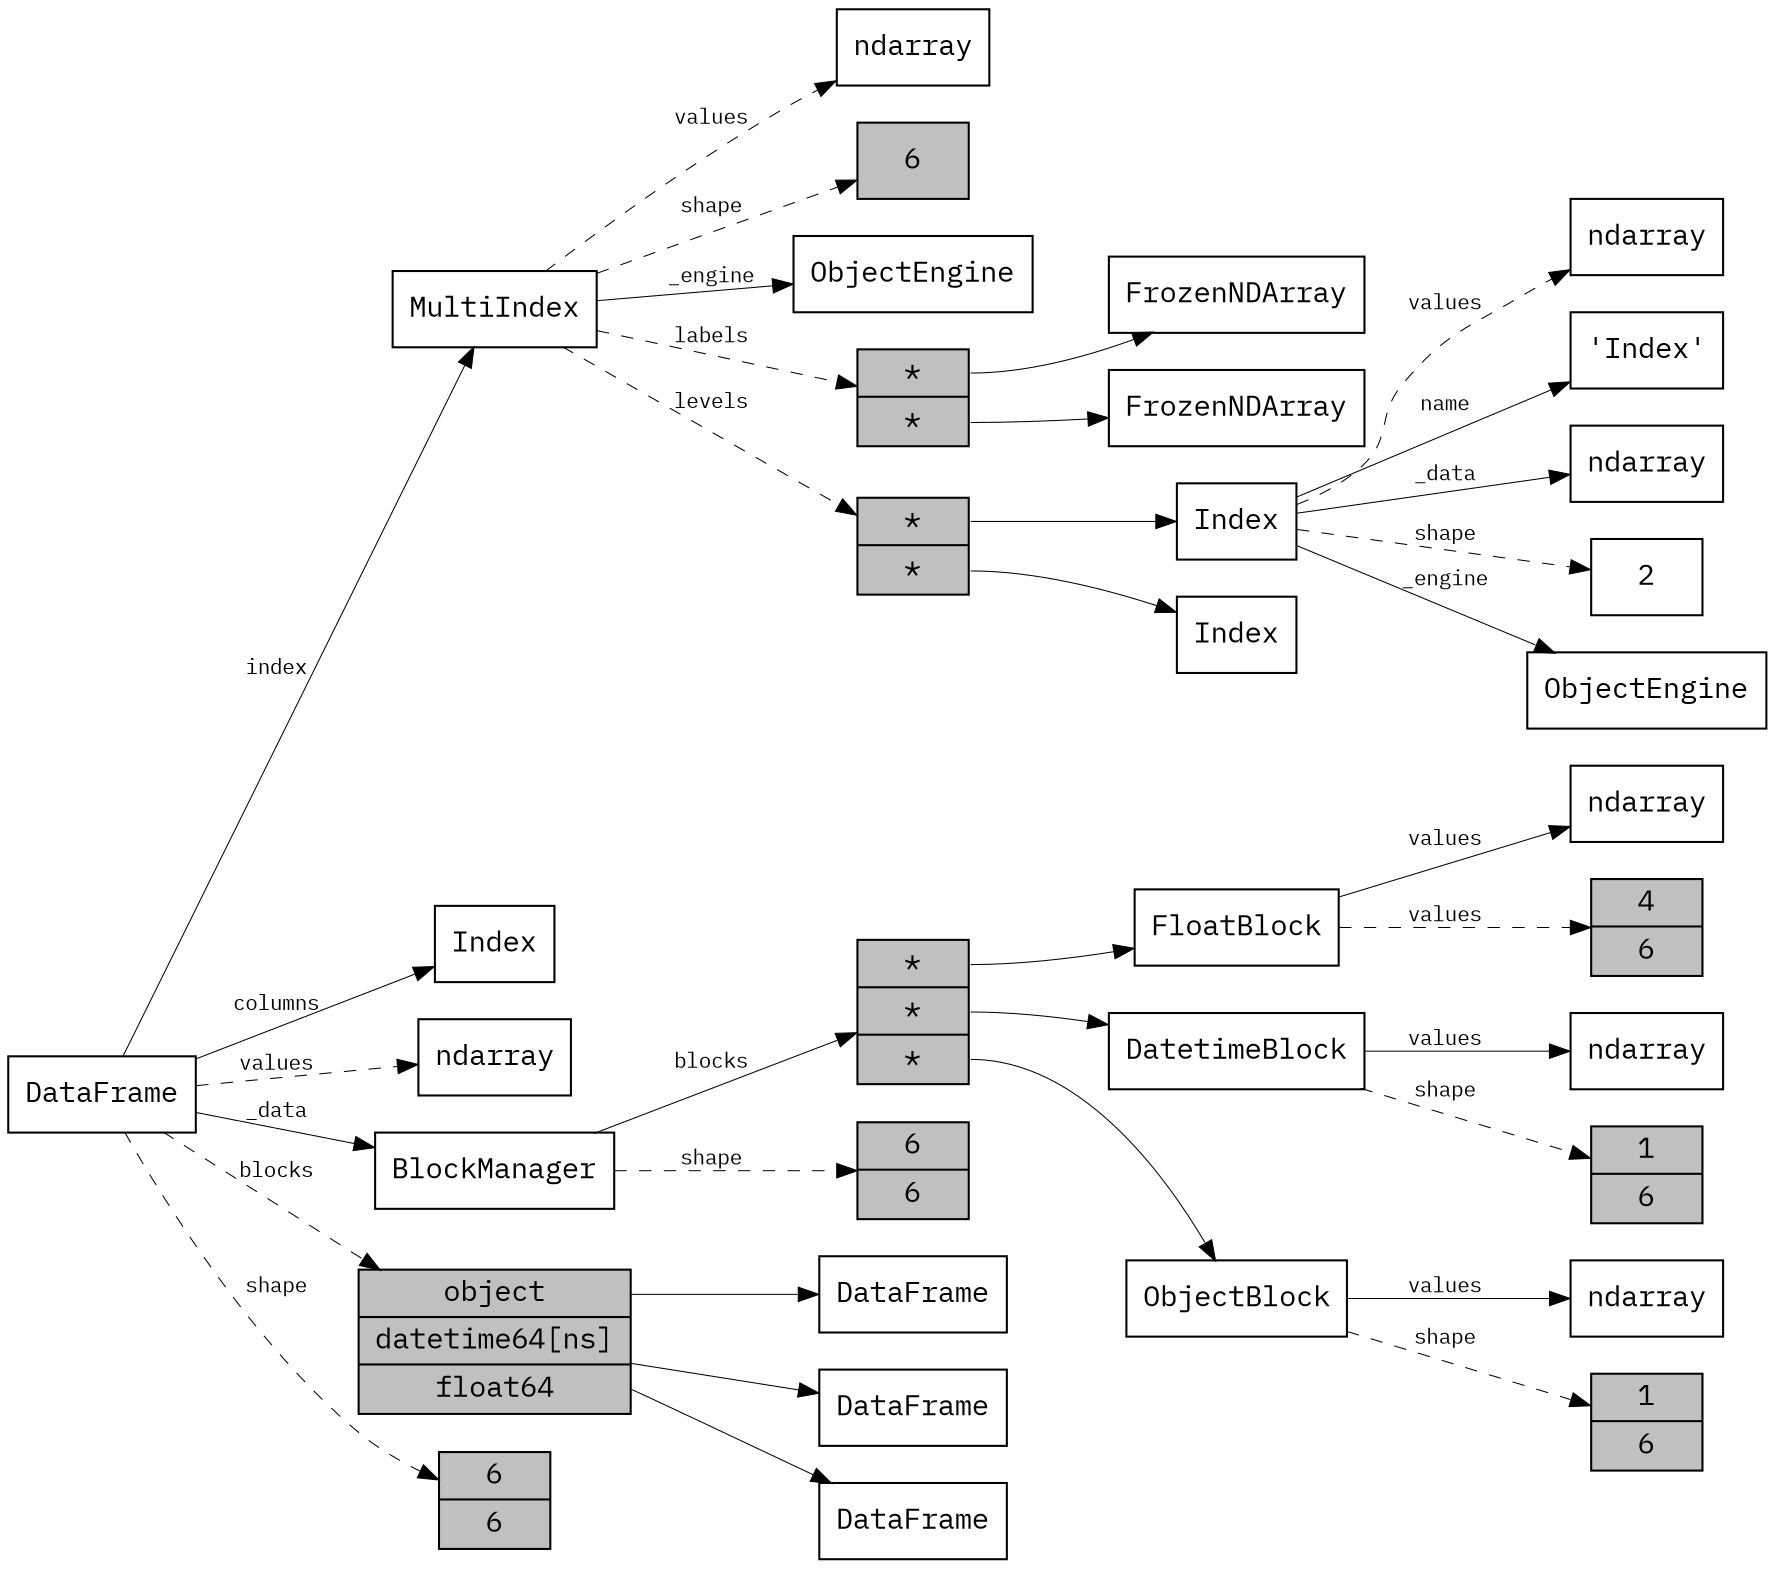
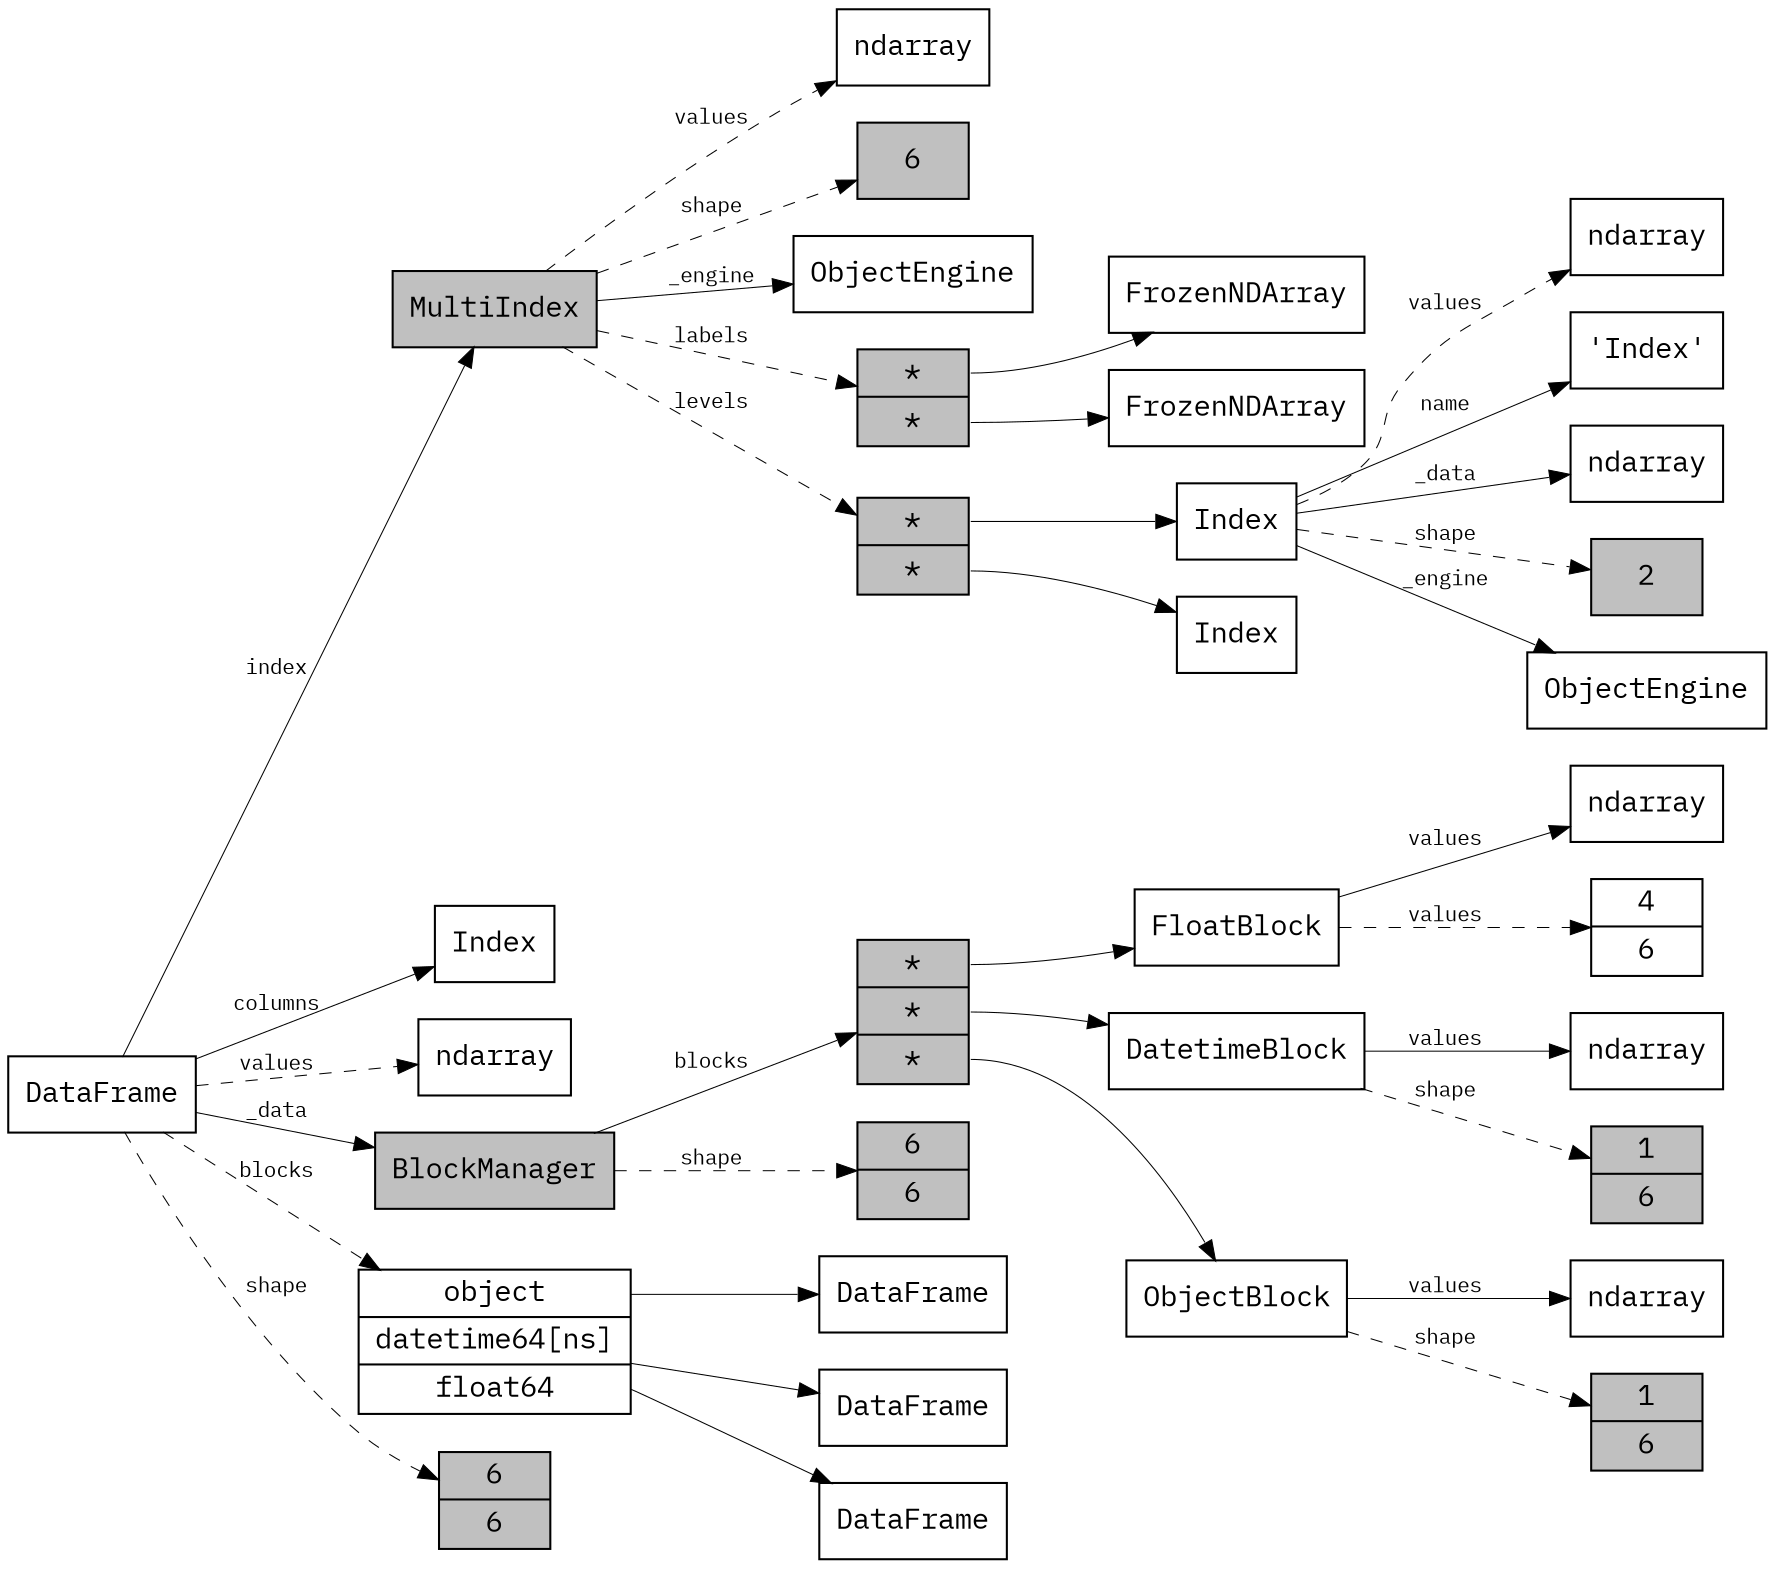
(495, 309) -> (495, 309)
(1647, 577) -> (1647, 577)
(1647, 928) -> (1647, 928)
(495, 1171) -> (495, 1171)
(495, 1342) -> (495, 1342)
